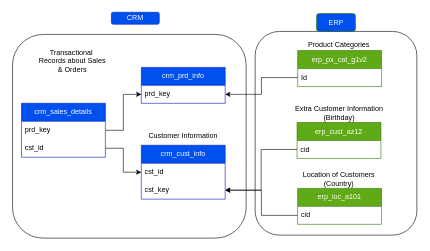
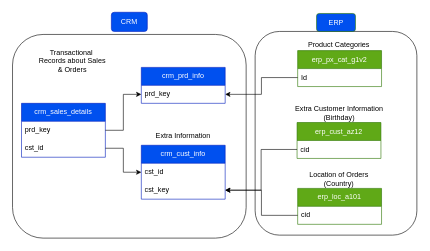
(135, 18) -> (129, 22)
(183, 137) -> (183, 137)
(339, 180) -> (339, 180)
